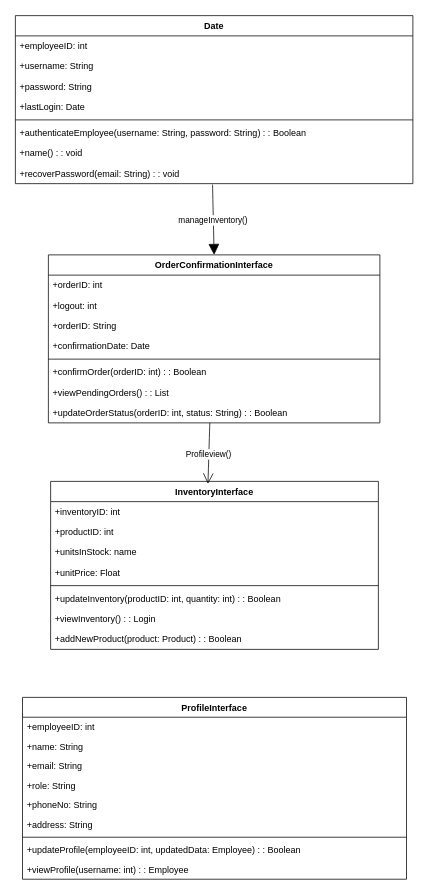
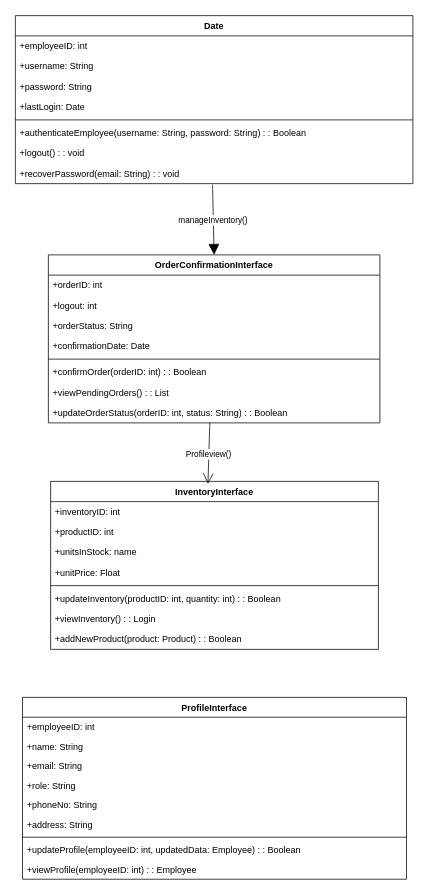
(53, 153) -> (57, 153)
(89, 326) -> (99, 326)
(113, 870) -> (117, 870)
